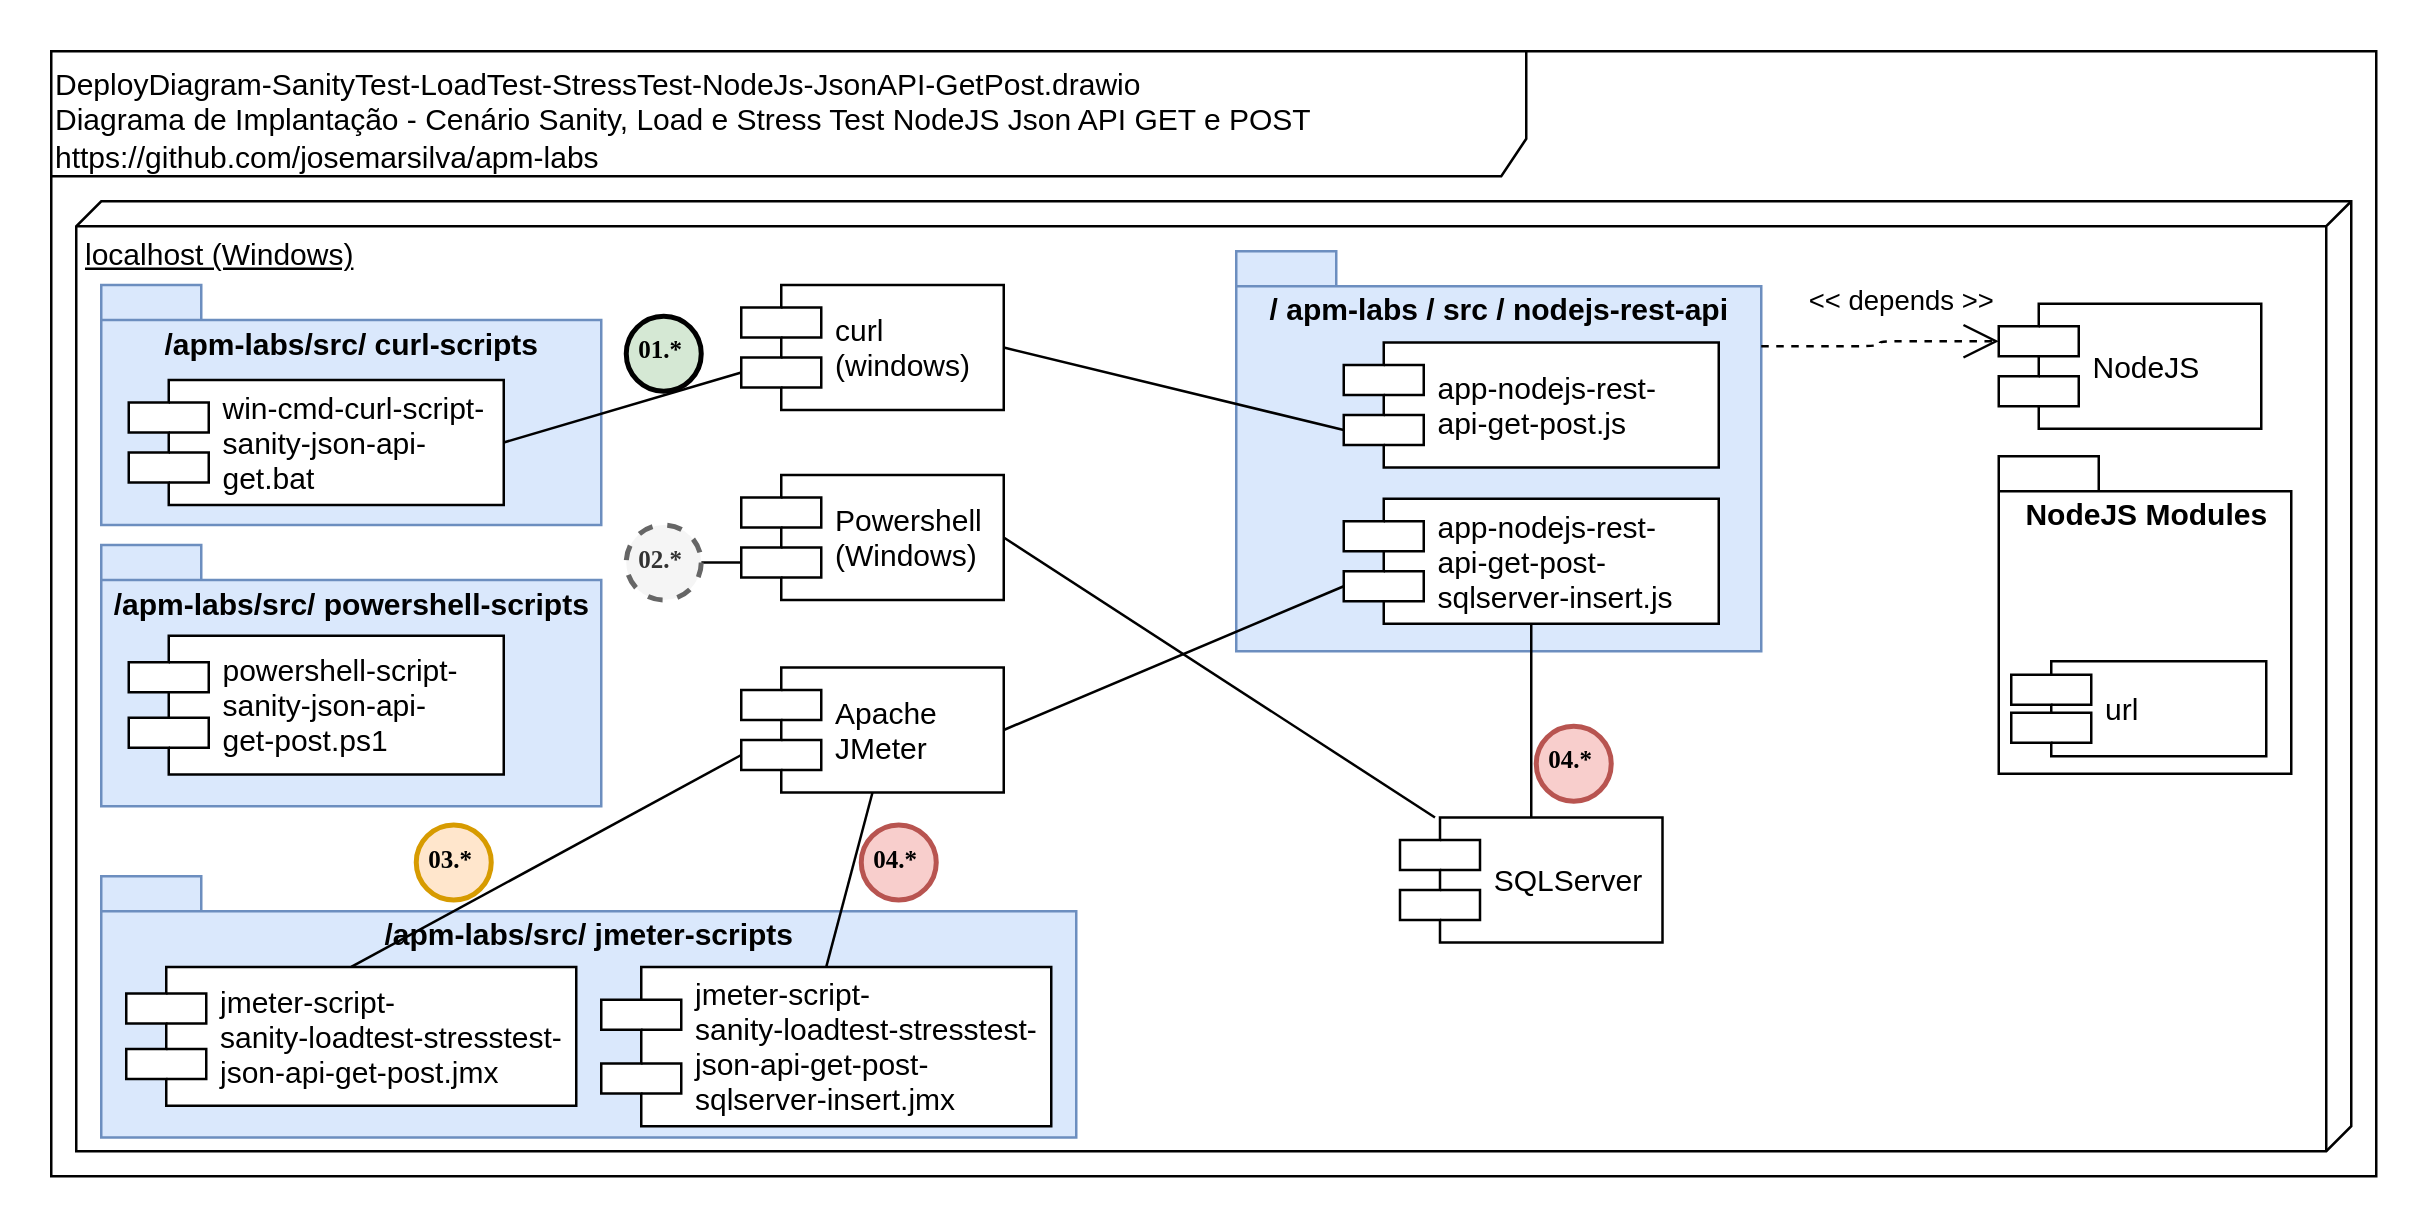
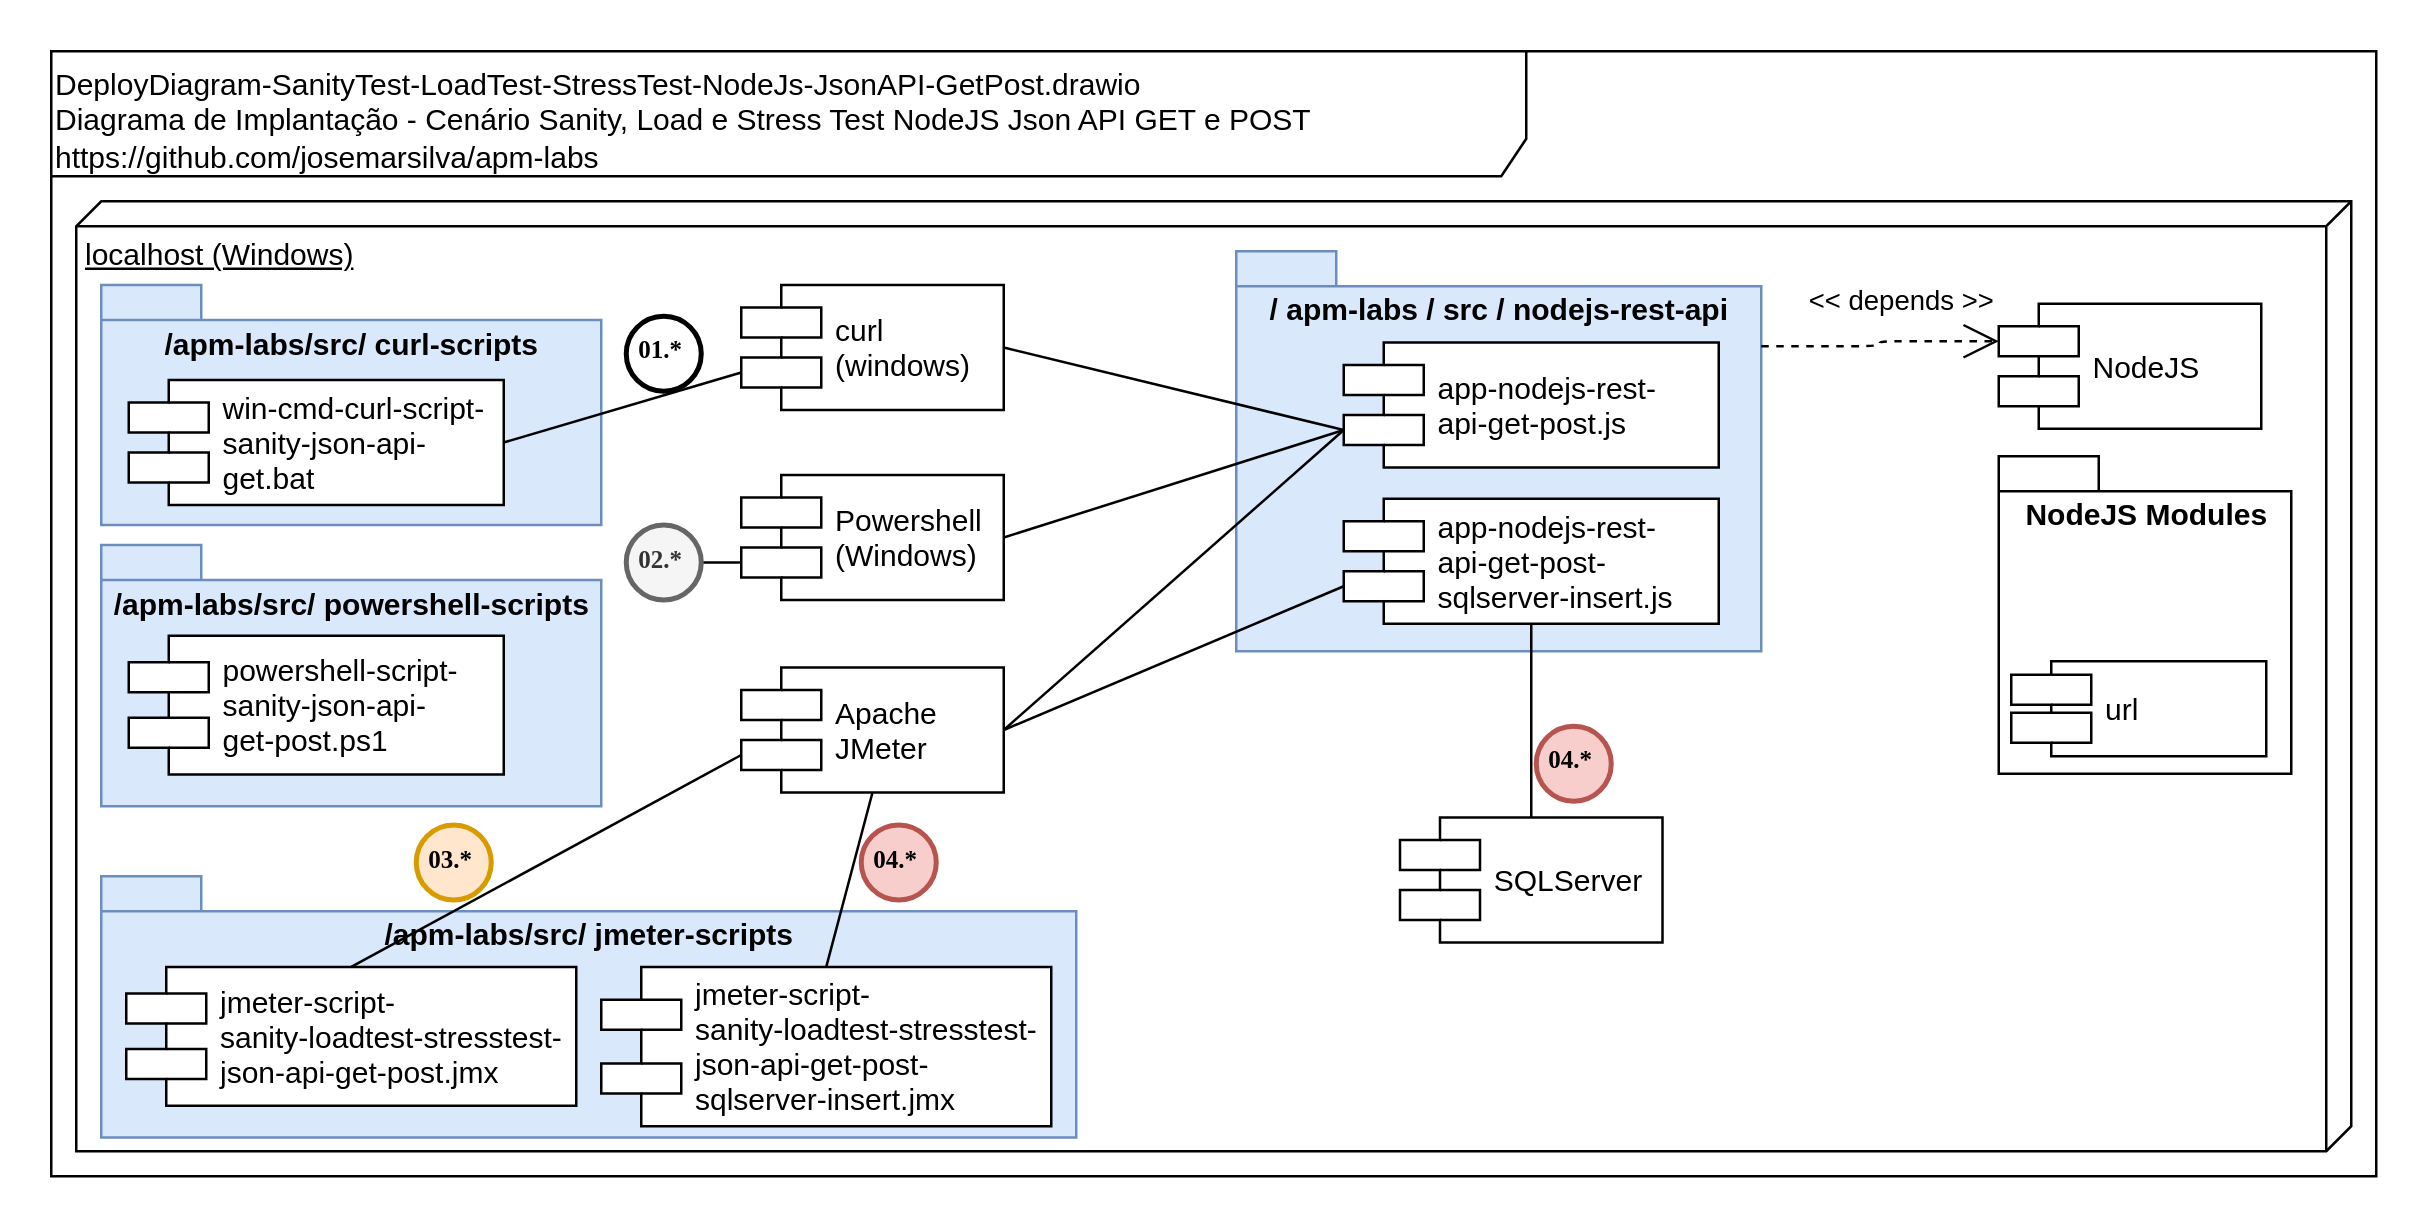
(664, 354) -> (664, 354)
none -> (1234, 527)
(664, 563) -> (664, 563)
(1311, 737) -> (1168, 486)
